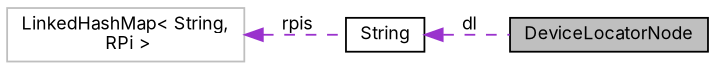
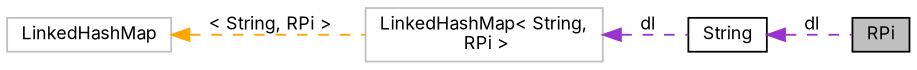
(295, 25) -> (646, 25)
none -> (89, 35)
(609, 35) -> (881, 35)
